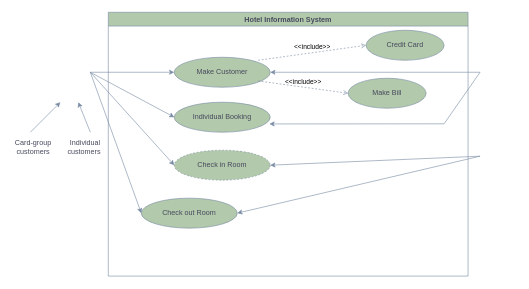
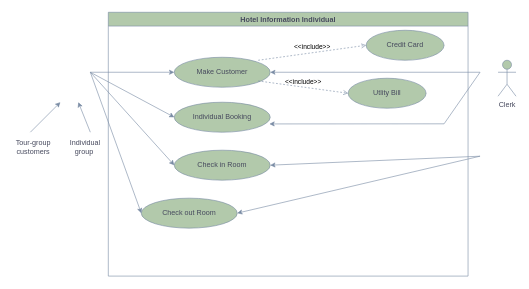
(288, 20) -> (288, 20)
none -> (507, 78)
(387, 93) -> (387, 93)
(33, 147) -> (33, 147)
(84, 147) -> (84, 147)
(222, 165) -> (222, 165)
